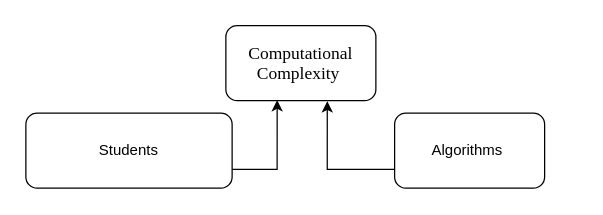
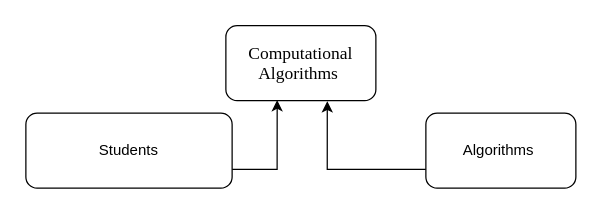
(301, 63) -> (301, 63)
(469, 151) -> (501, 151)
